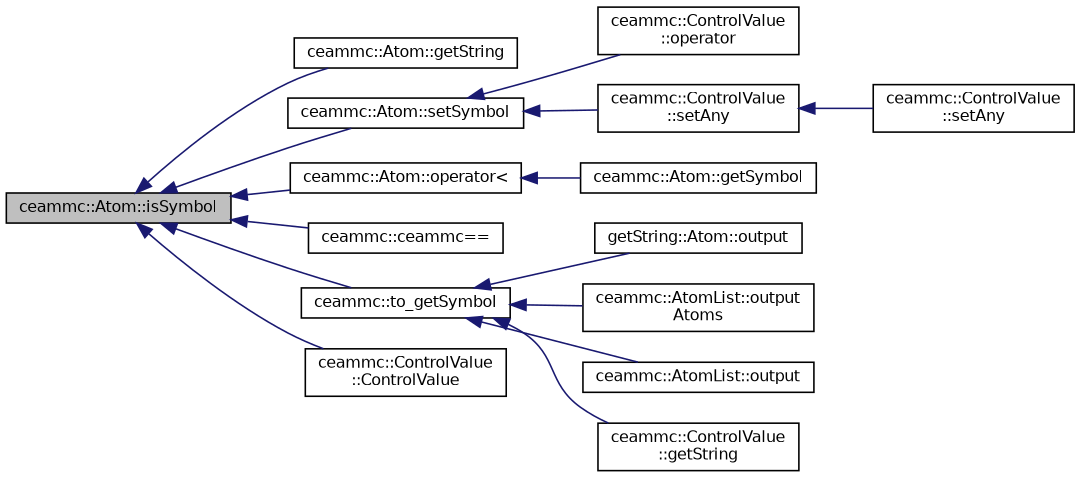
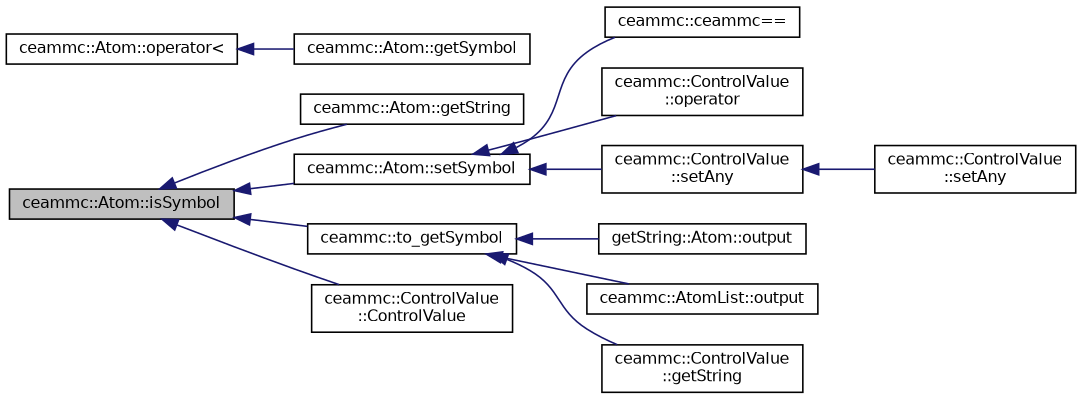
(269, 192) -> none
(278, 225) -> (561, 88)
(698, 308) -> none
